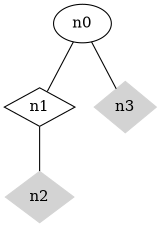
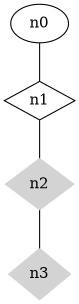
(104, 65) -> (40, 229)
